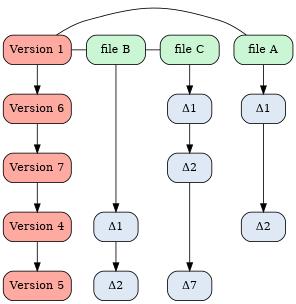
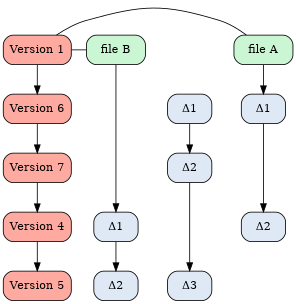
(190, 50) -> none
(190, 286) -> (190, 286)
